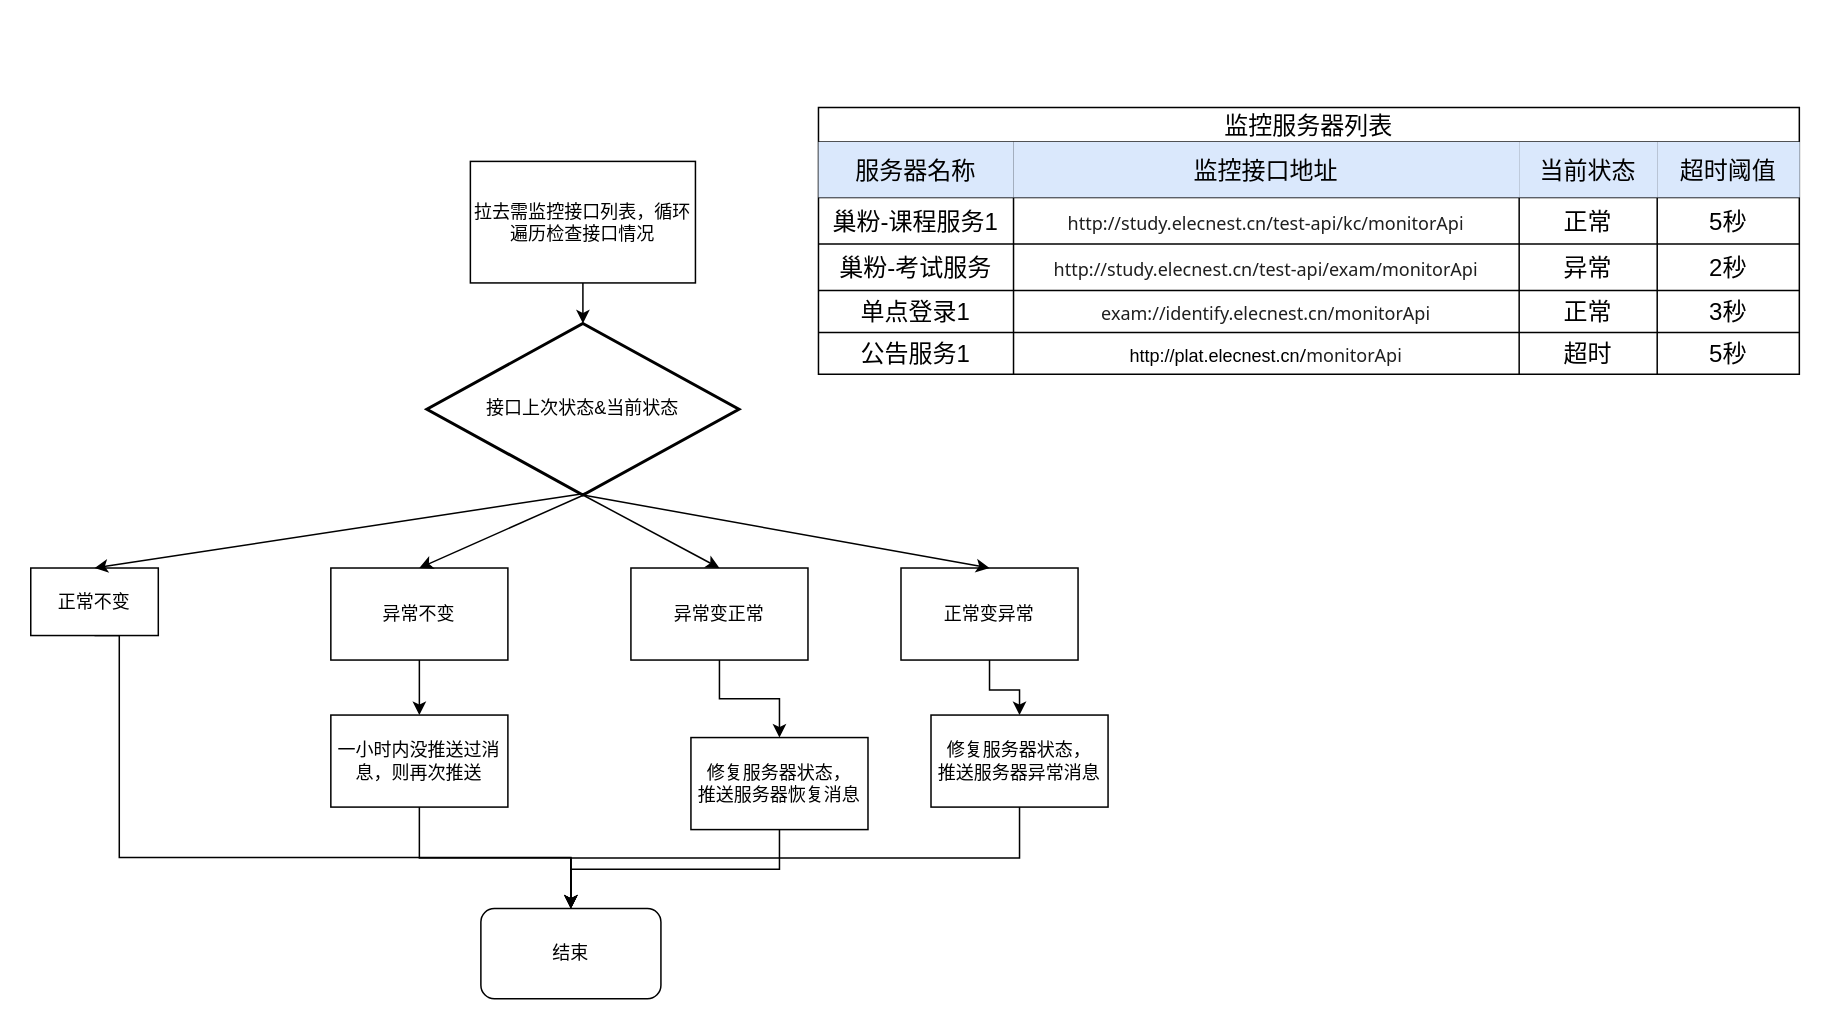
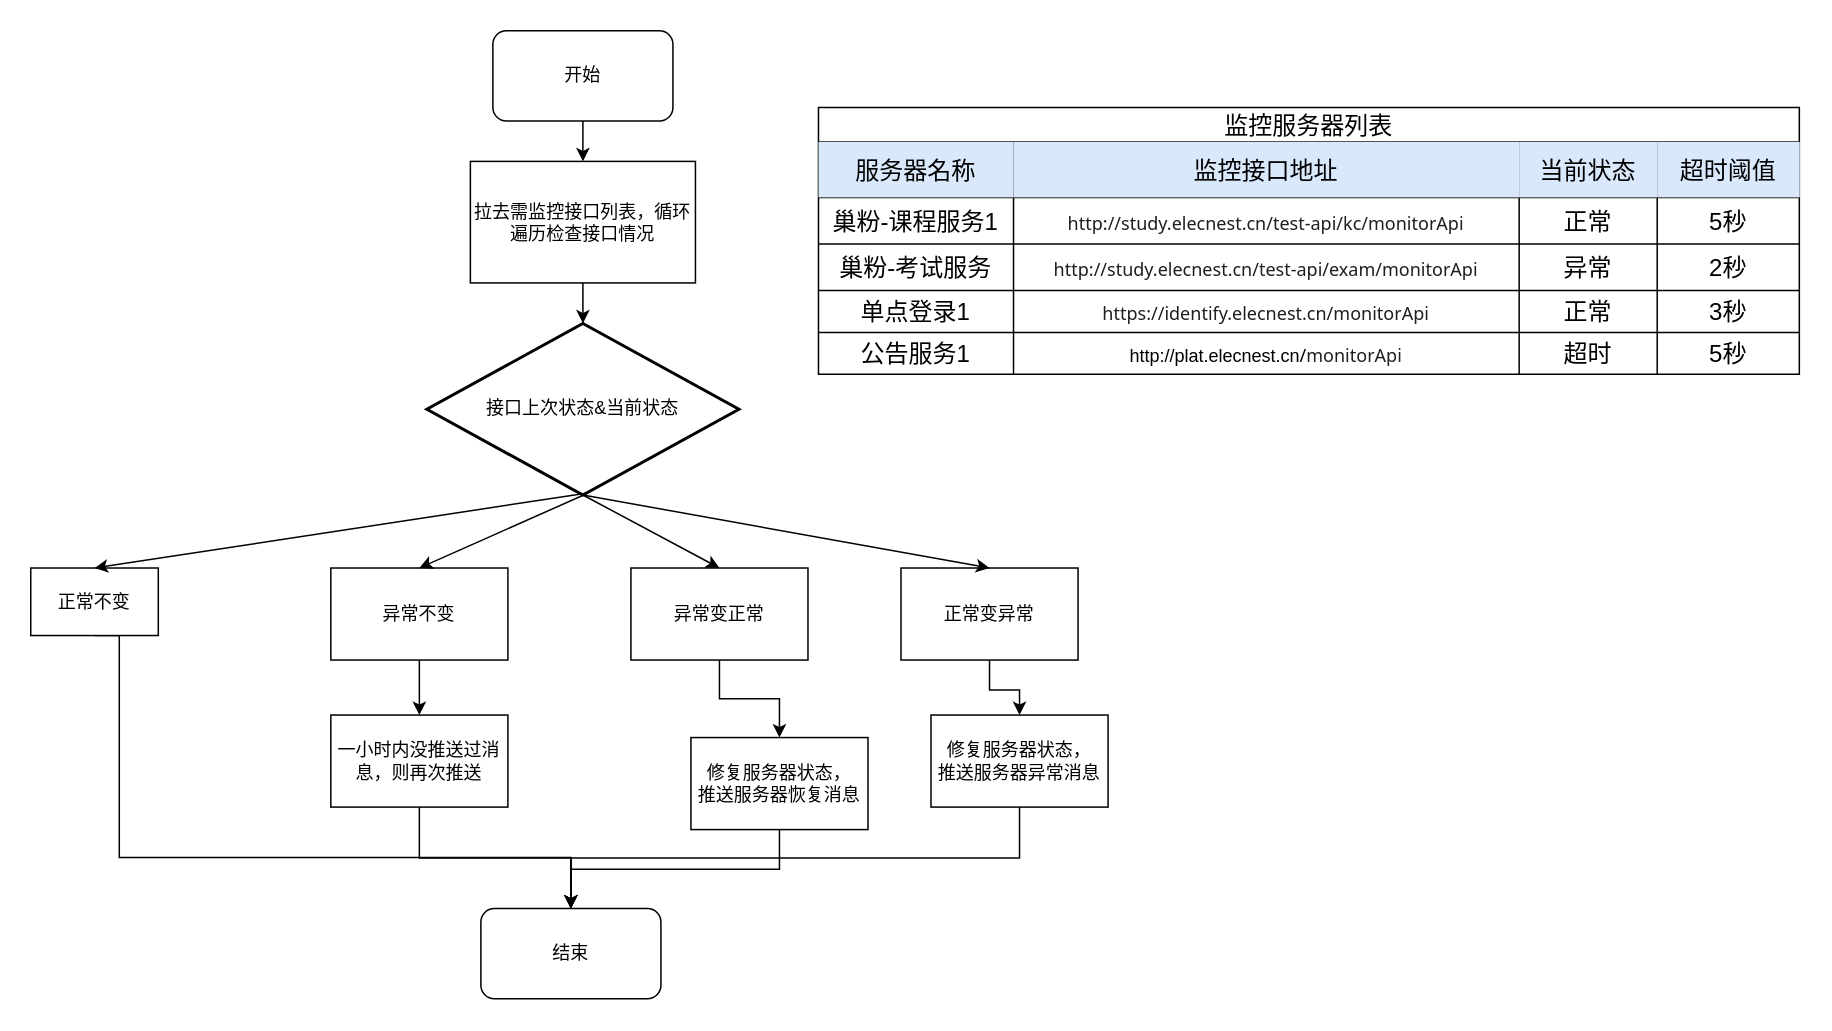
none -> (583, 76)
none -> (583, 136)
(1266, 311) -> (1266, 311)
